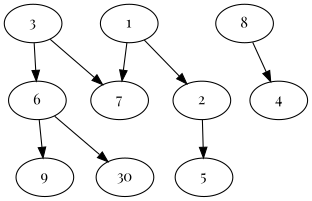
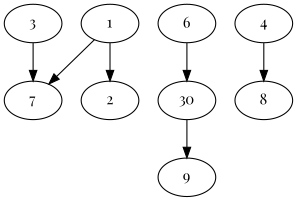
(35, 57) -> none
(259, 57) -> (264, 57)
(41, 134) -> (187, 134)
(204, 177) -> none
